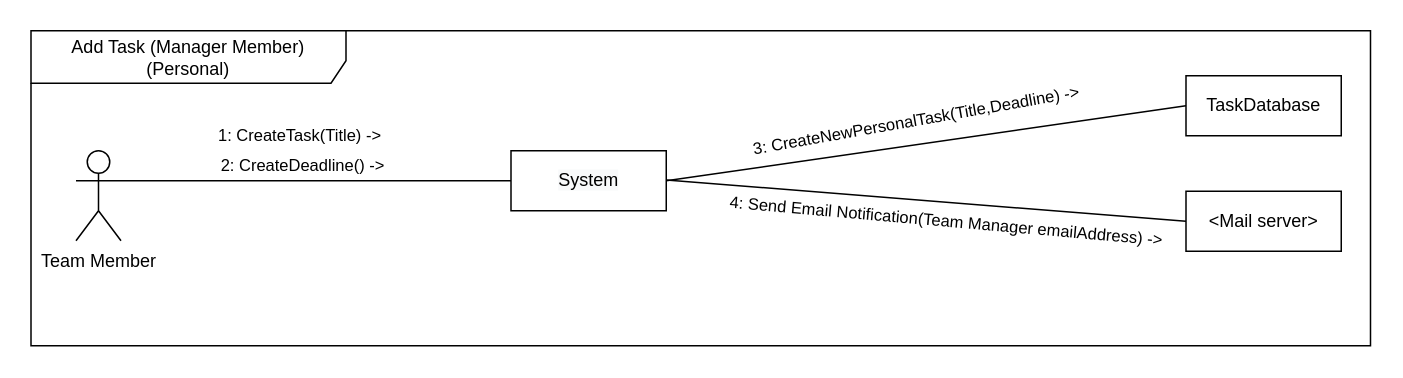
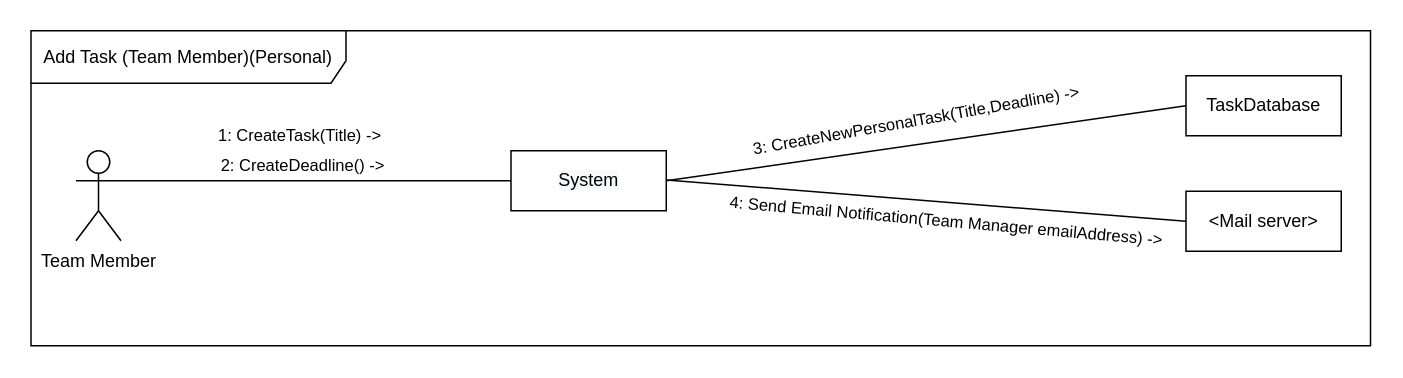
(188, 58) -> (188, 58)
